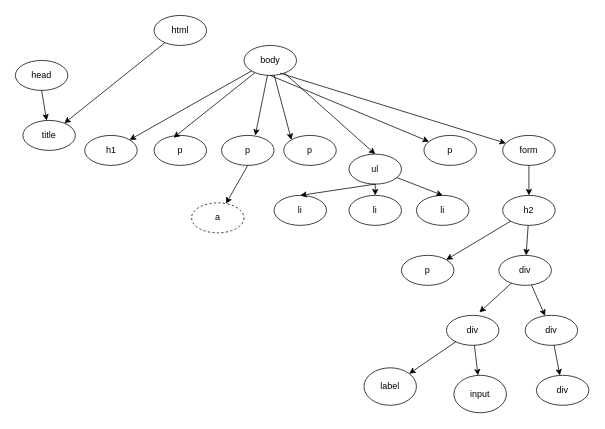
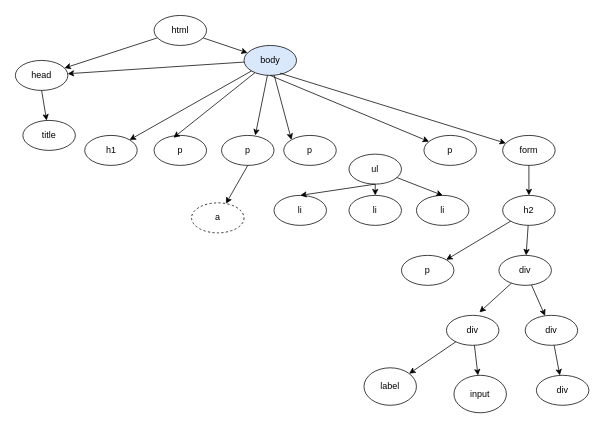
none -> (113, 52)
(270, 60) -> (270, 60)
(117, 81) -> (223, 45)
(338, 121) -> (190, 66)
